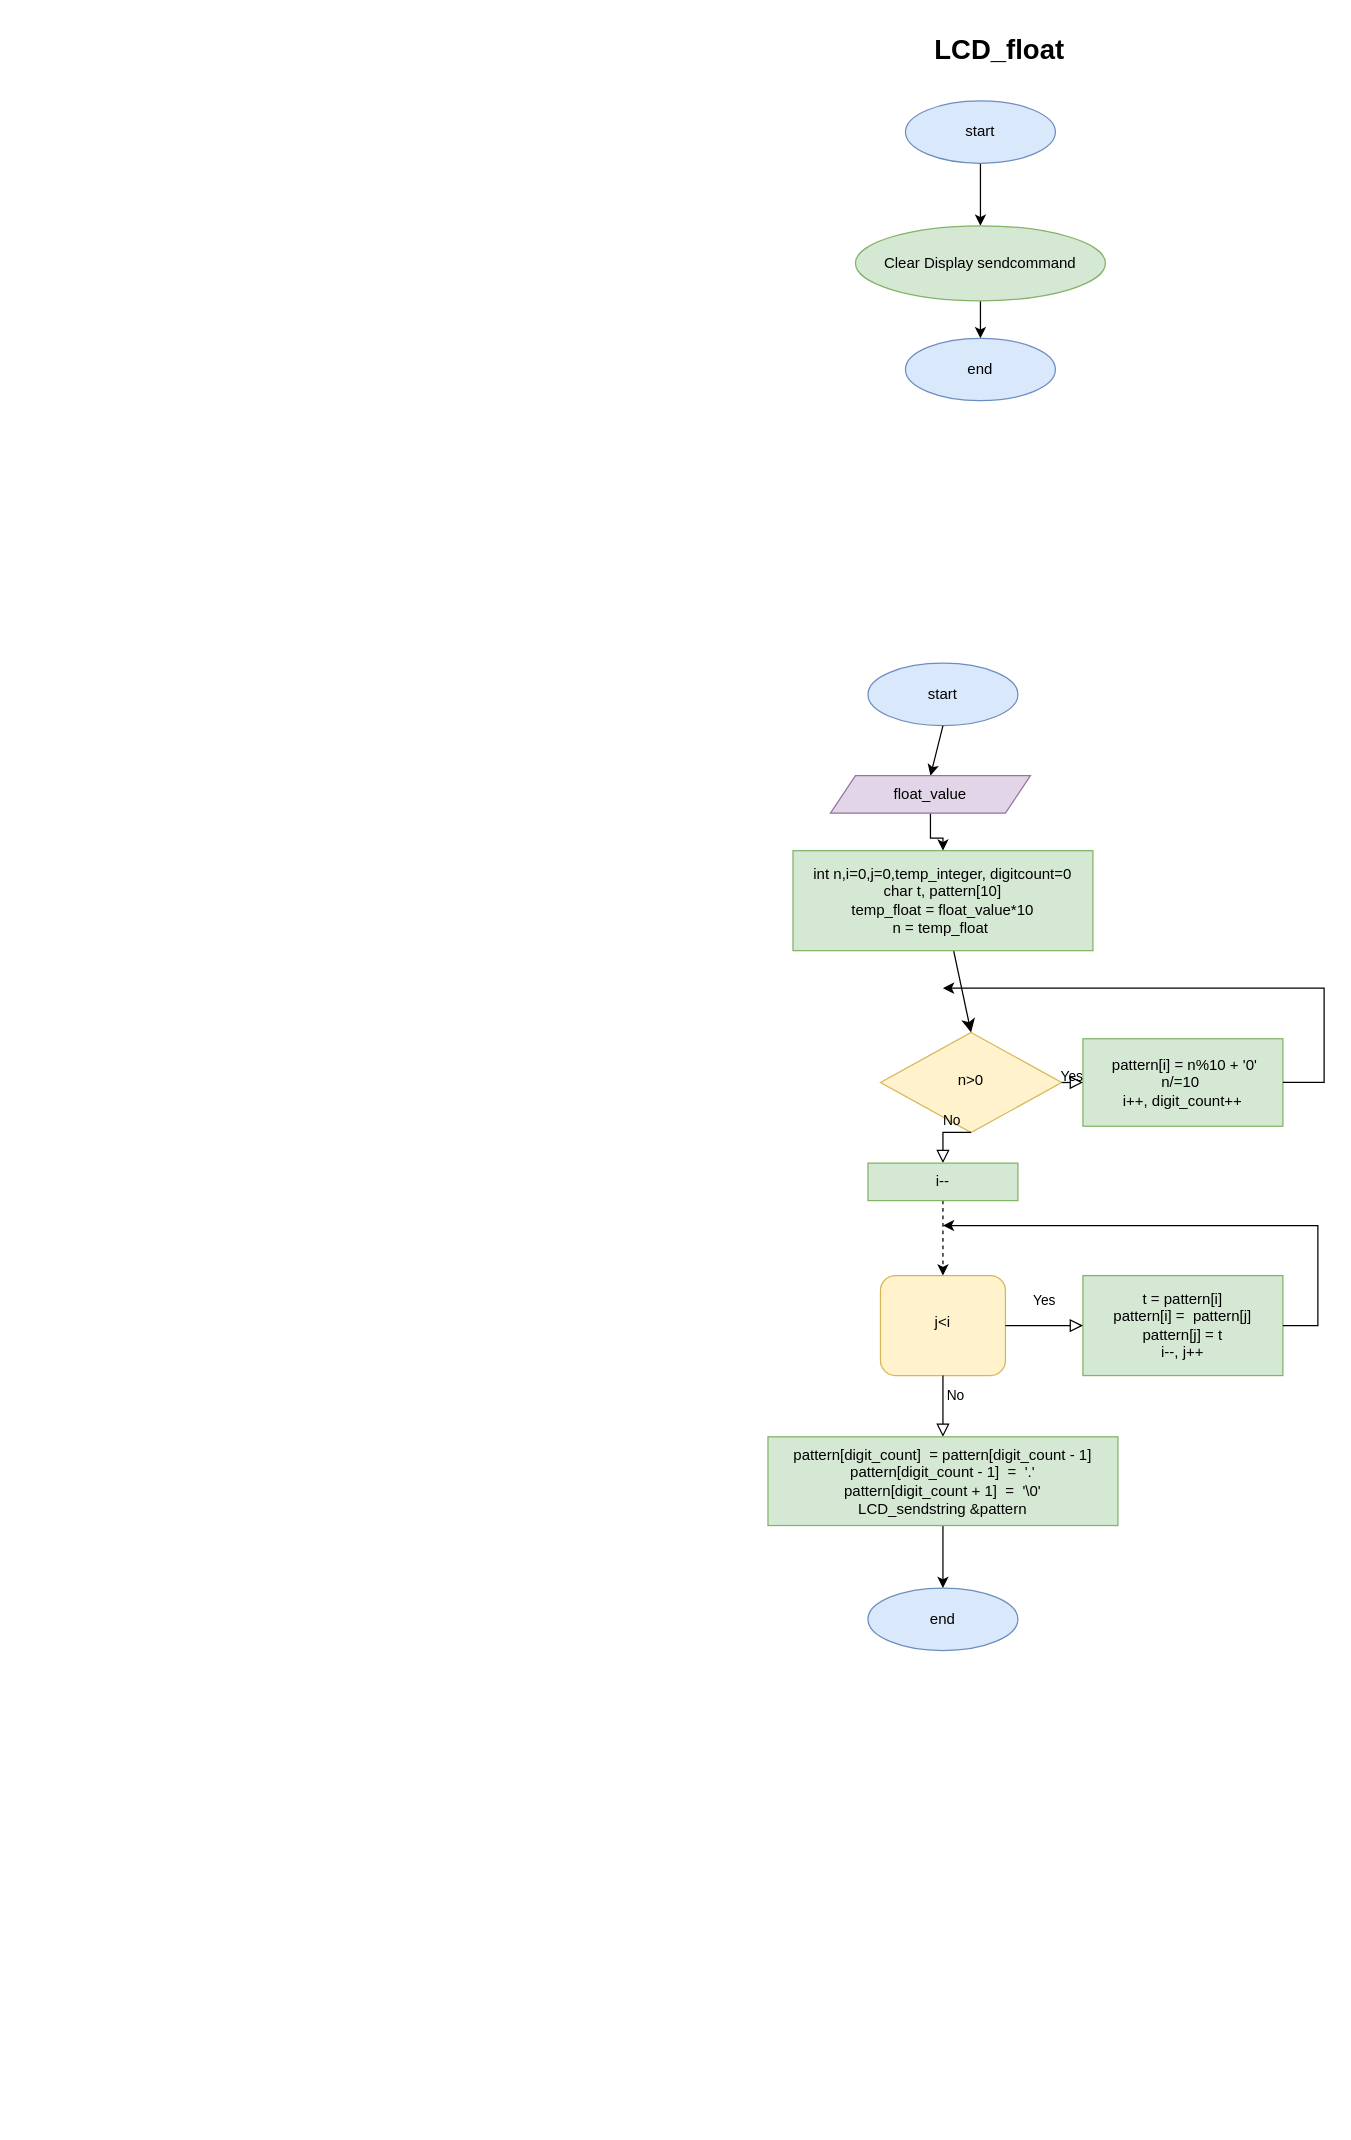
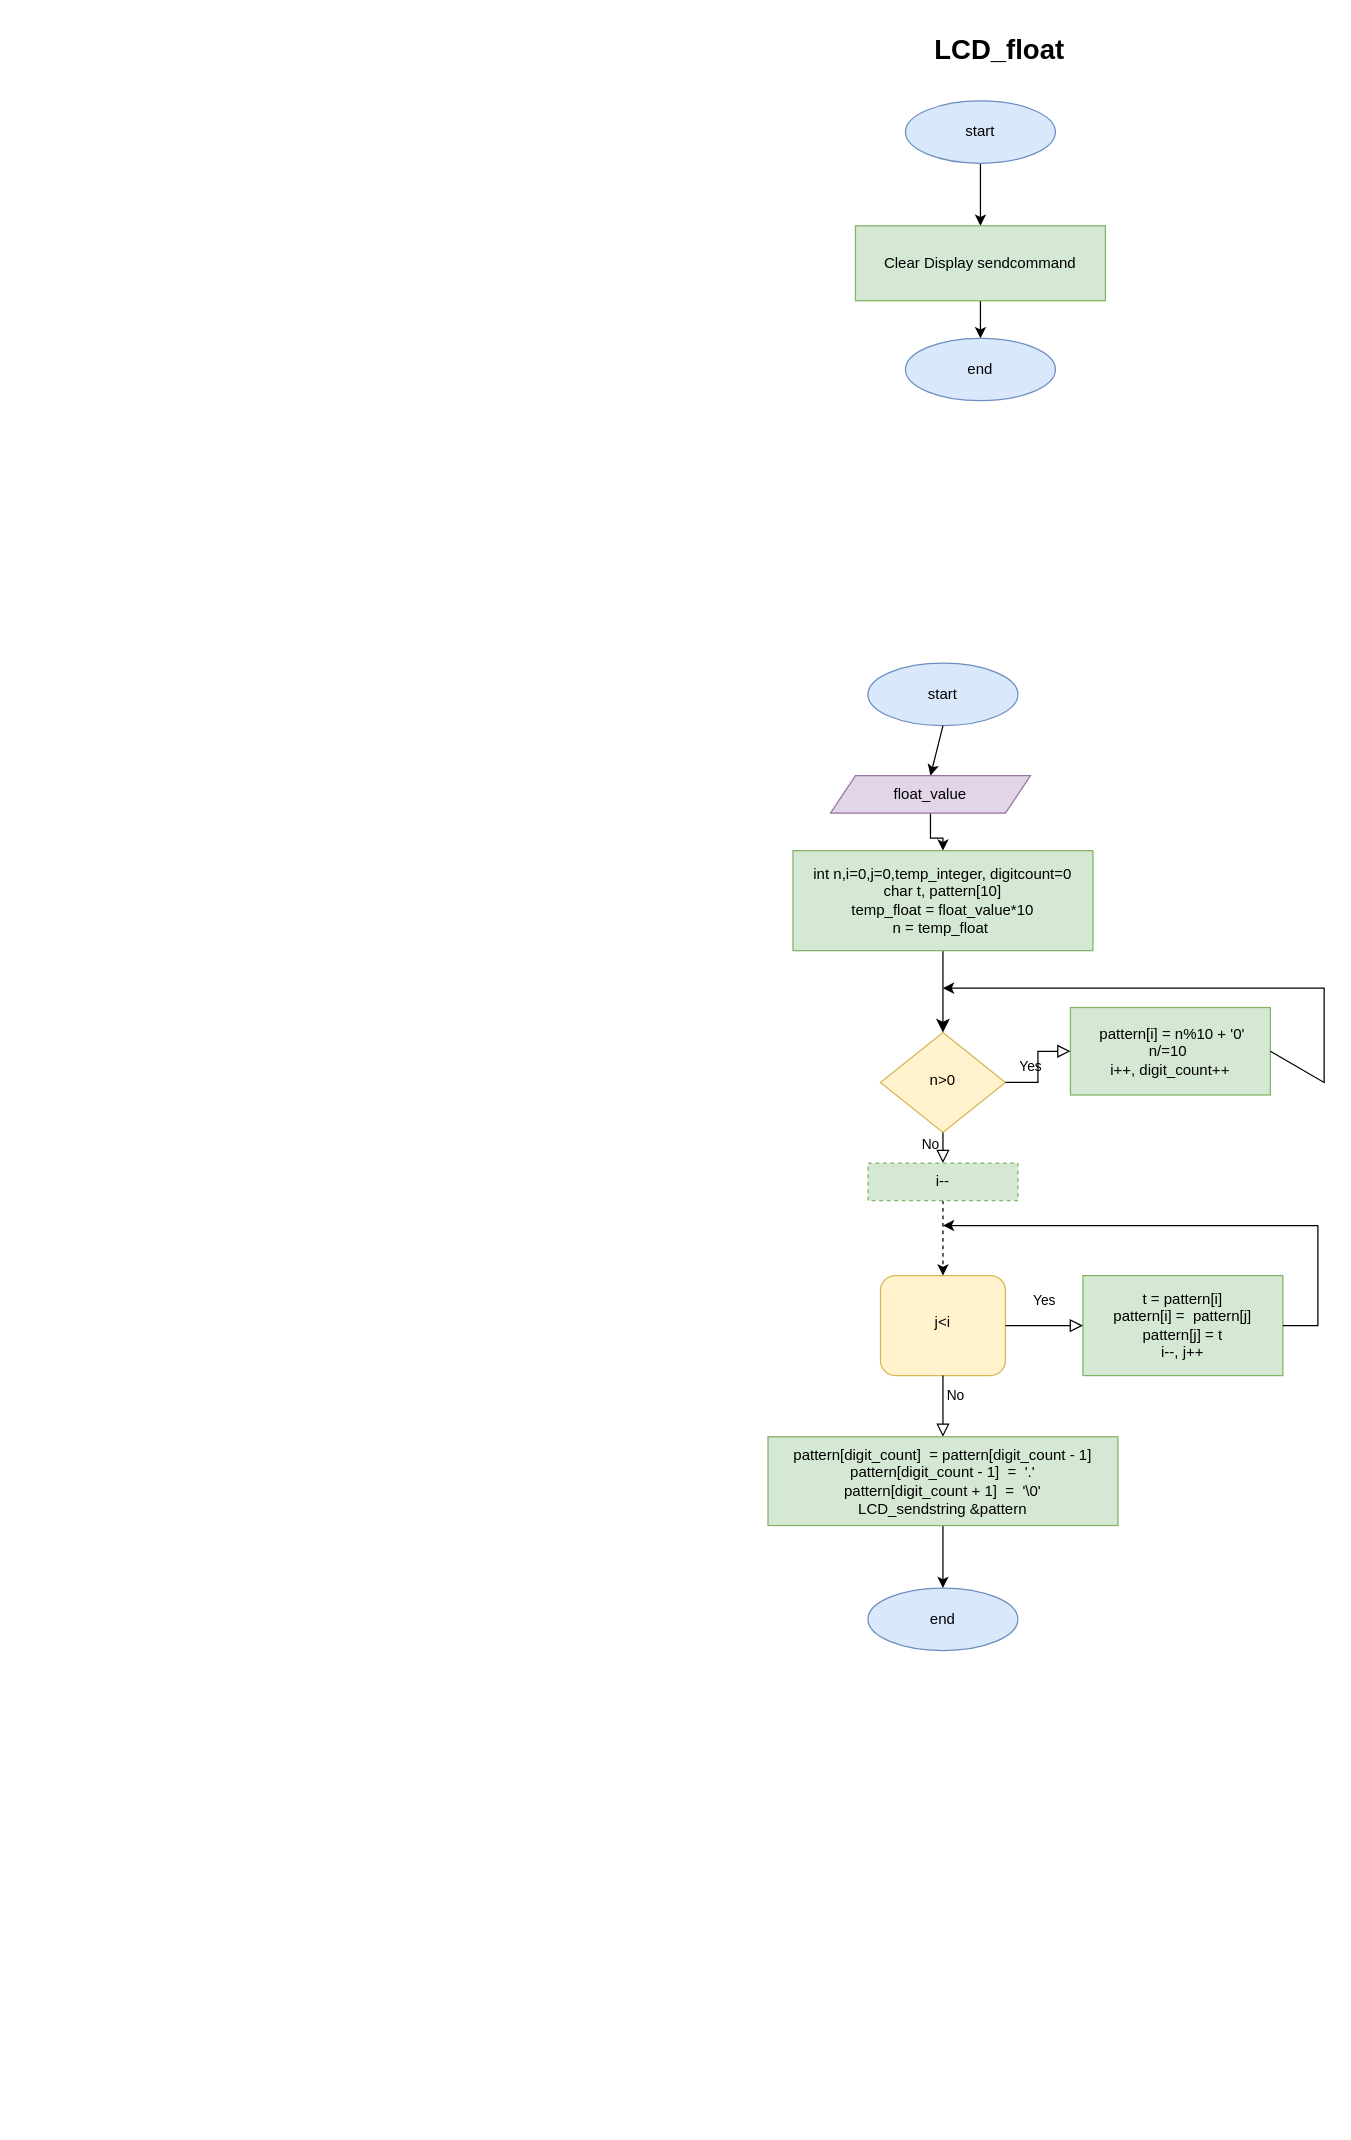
(981, 263) -> (981, 263)
(971, 1083) -> (943, 1083)
(1183, 1083) -> (1171, 1051)
(943, 1182) -> (943, 1182)
